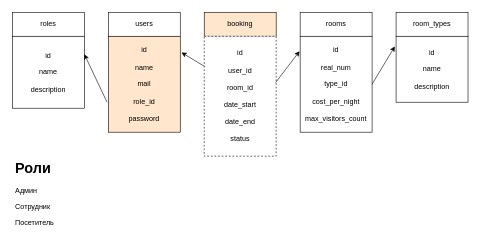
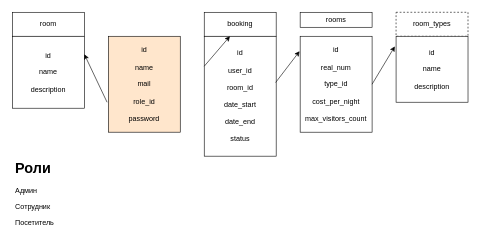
(48, 24) -> (48, 24)
(144, 24) -> none
(240, 24) -> (240, 24)
(336, 24) -> (336, 20)
(432, 24) -> (432, 24)
(195, 60) -> (215, 54)
(240, 96) -> (240, 96)
